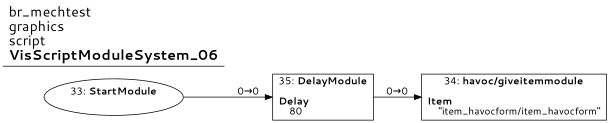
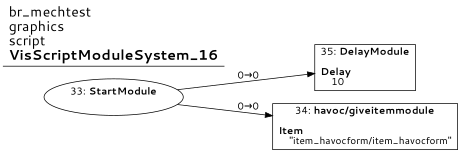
(114, 55) -> (114, 55)
(394, 97) -> (221, 110)
(291, 112) -> (333, 82)
